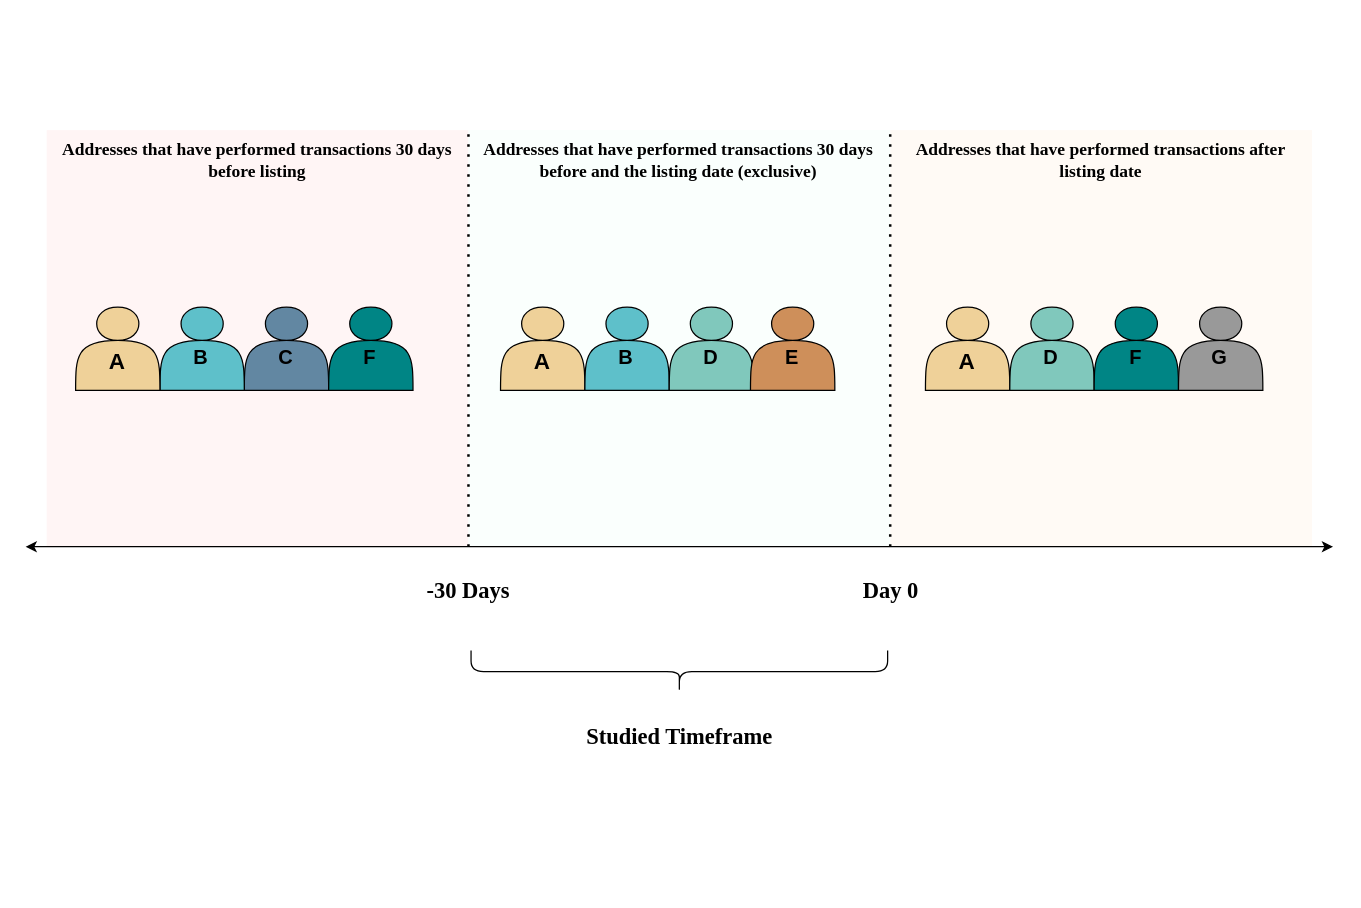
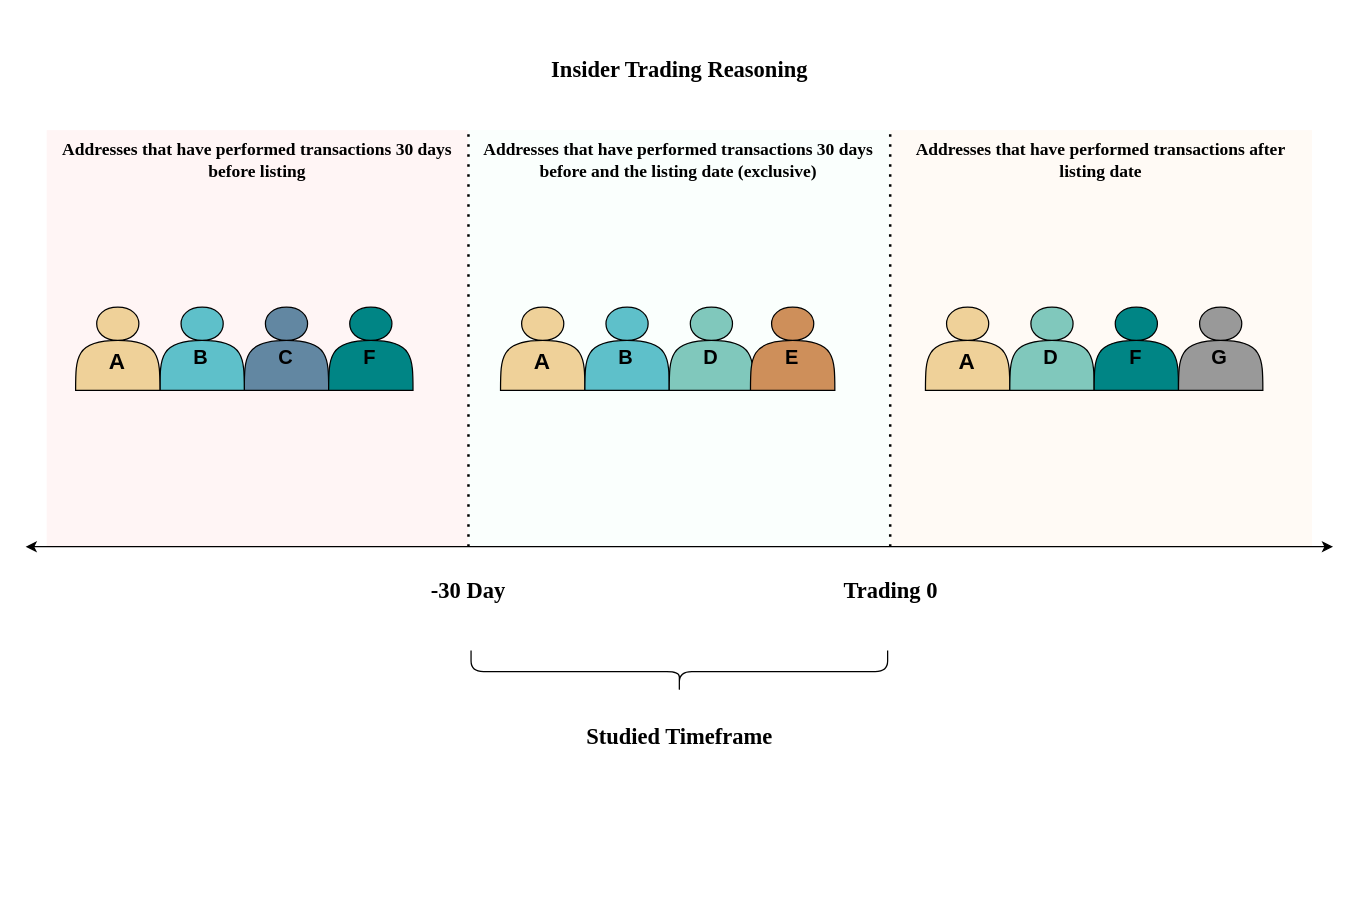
none -> (679, 67)
(469, 588) -> (469, 588)
(891, 588) -> (891, 588)
